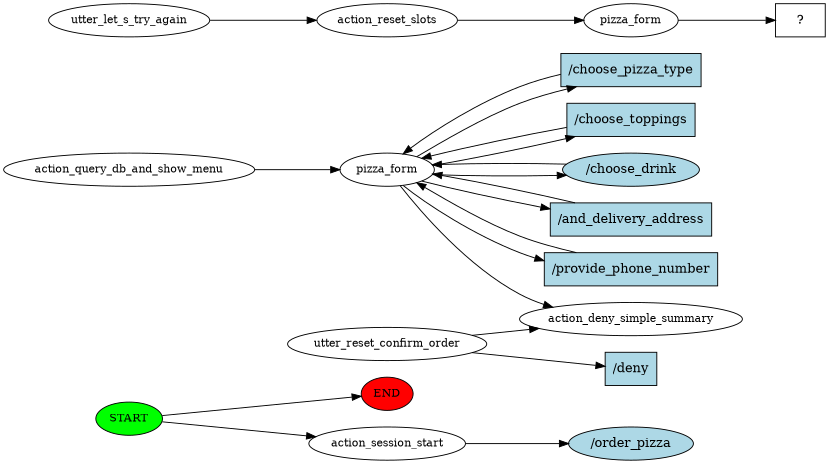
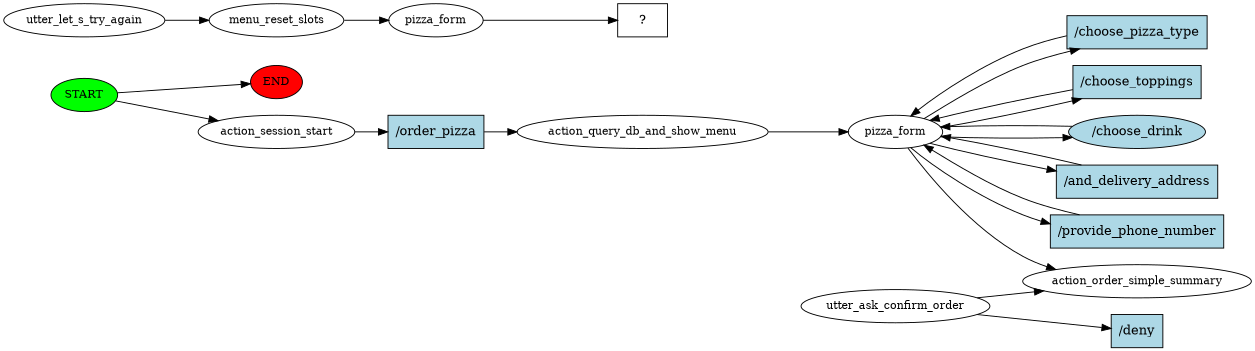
(387, 20) -> (276, 20)
none -> (496, 132)
(631, 319) -> (1137, 281)
(387, 344) -> (895, 306)
(631, 444) -> (436, 132)
